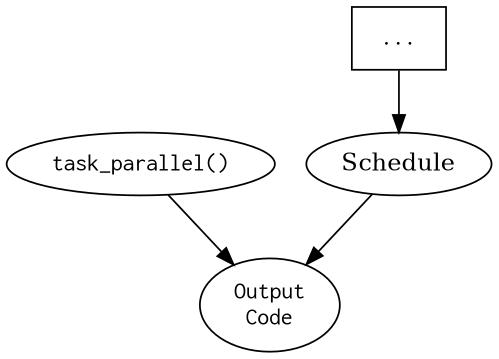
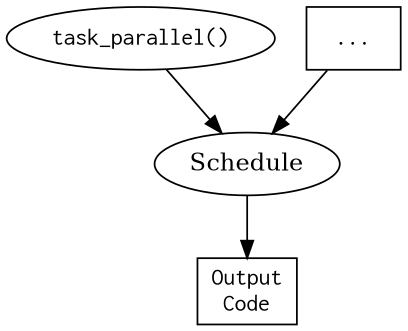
(195, 223) -> (188, 95)
(270, 305) -> (247, 291)
